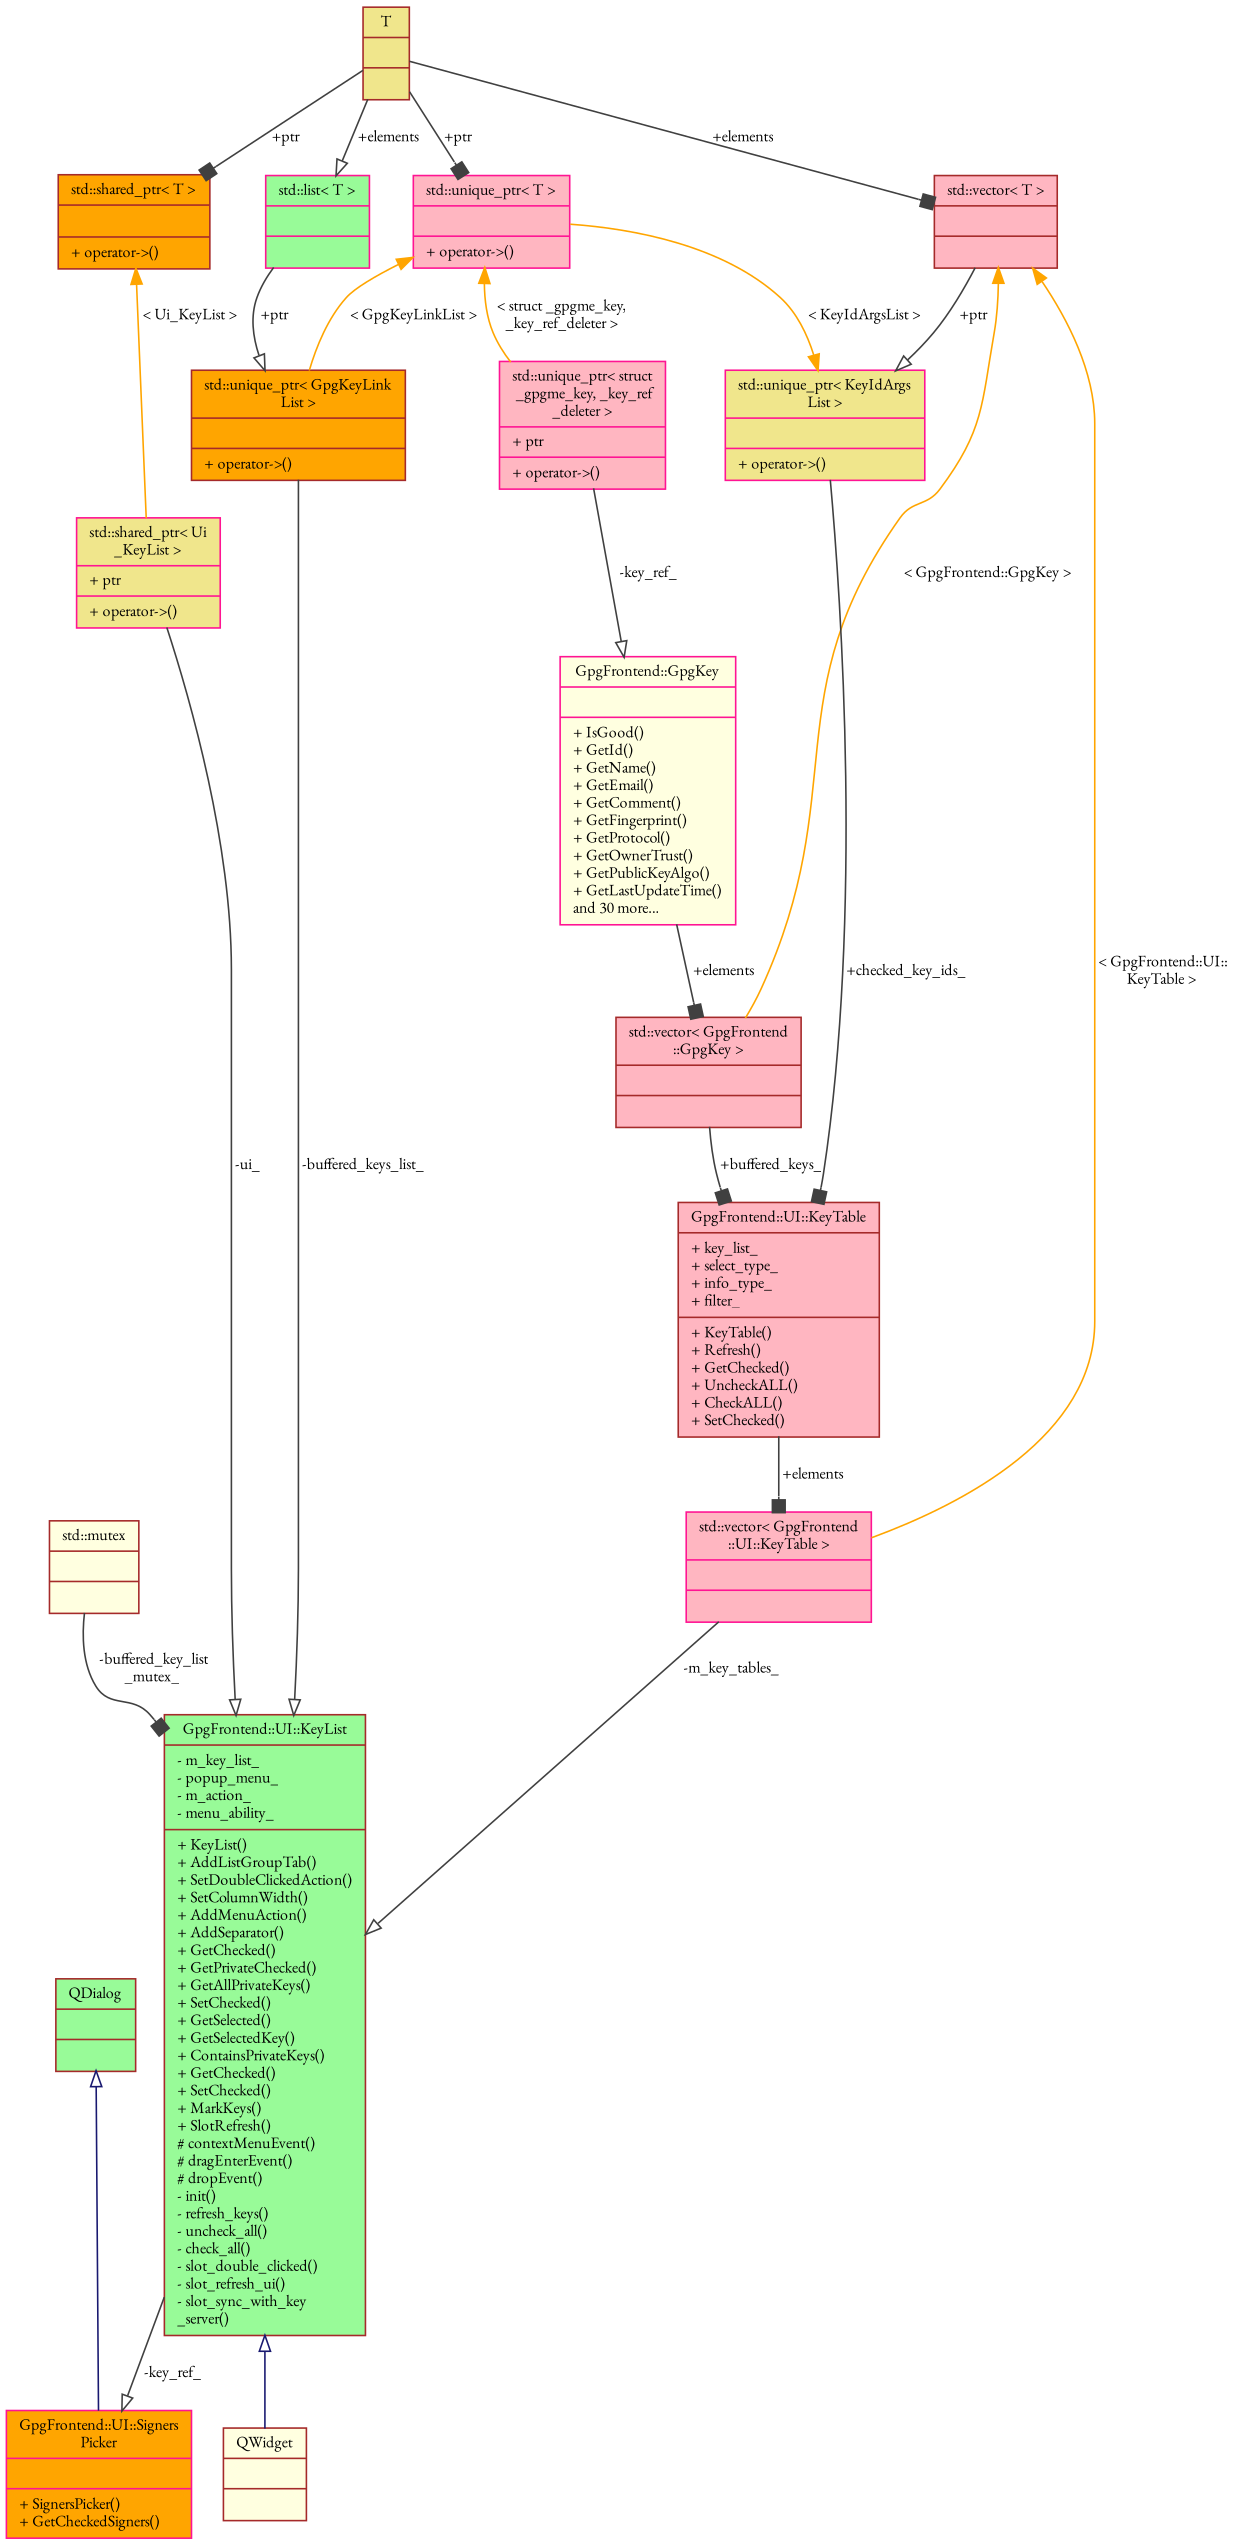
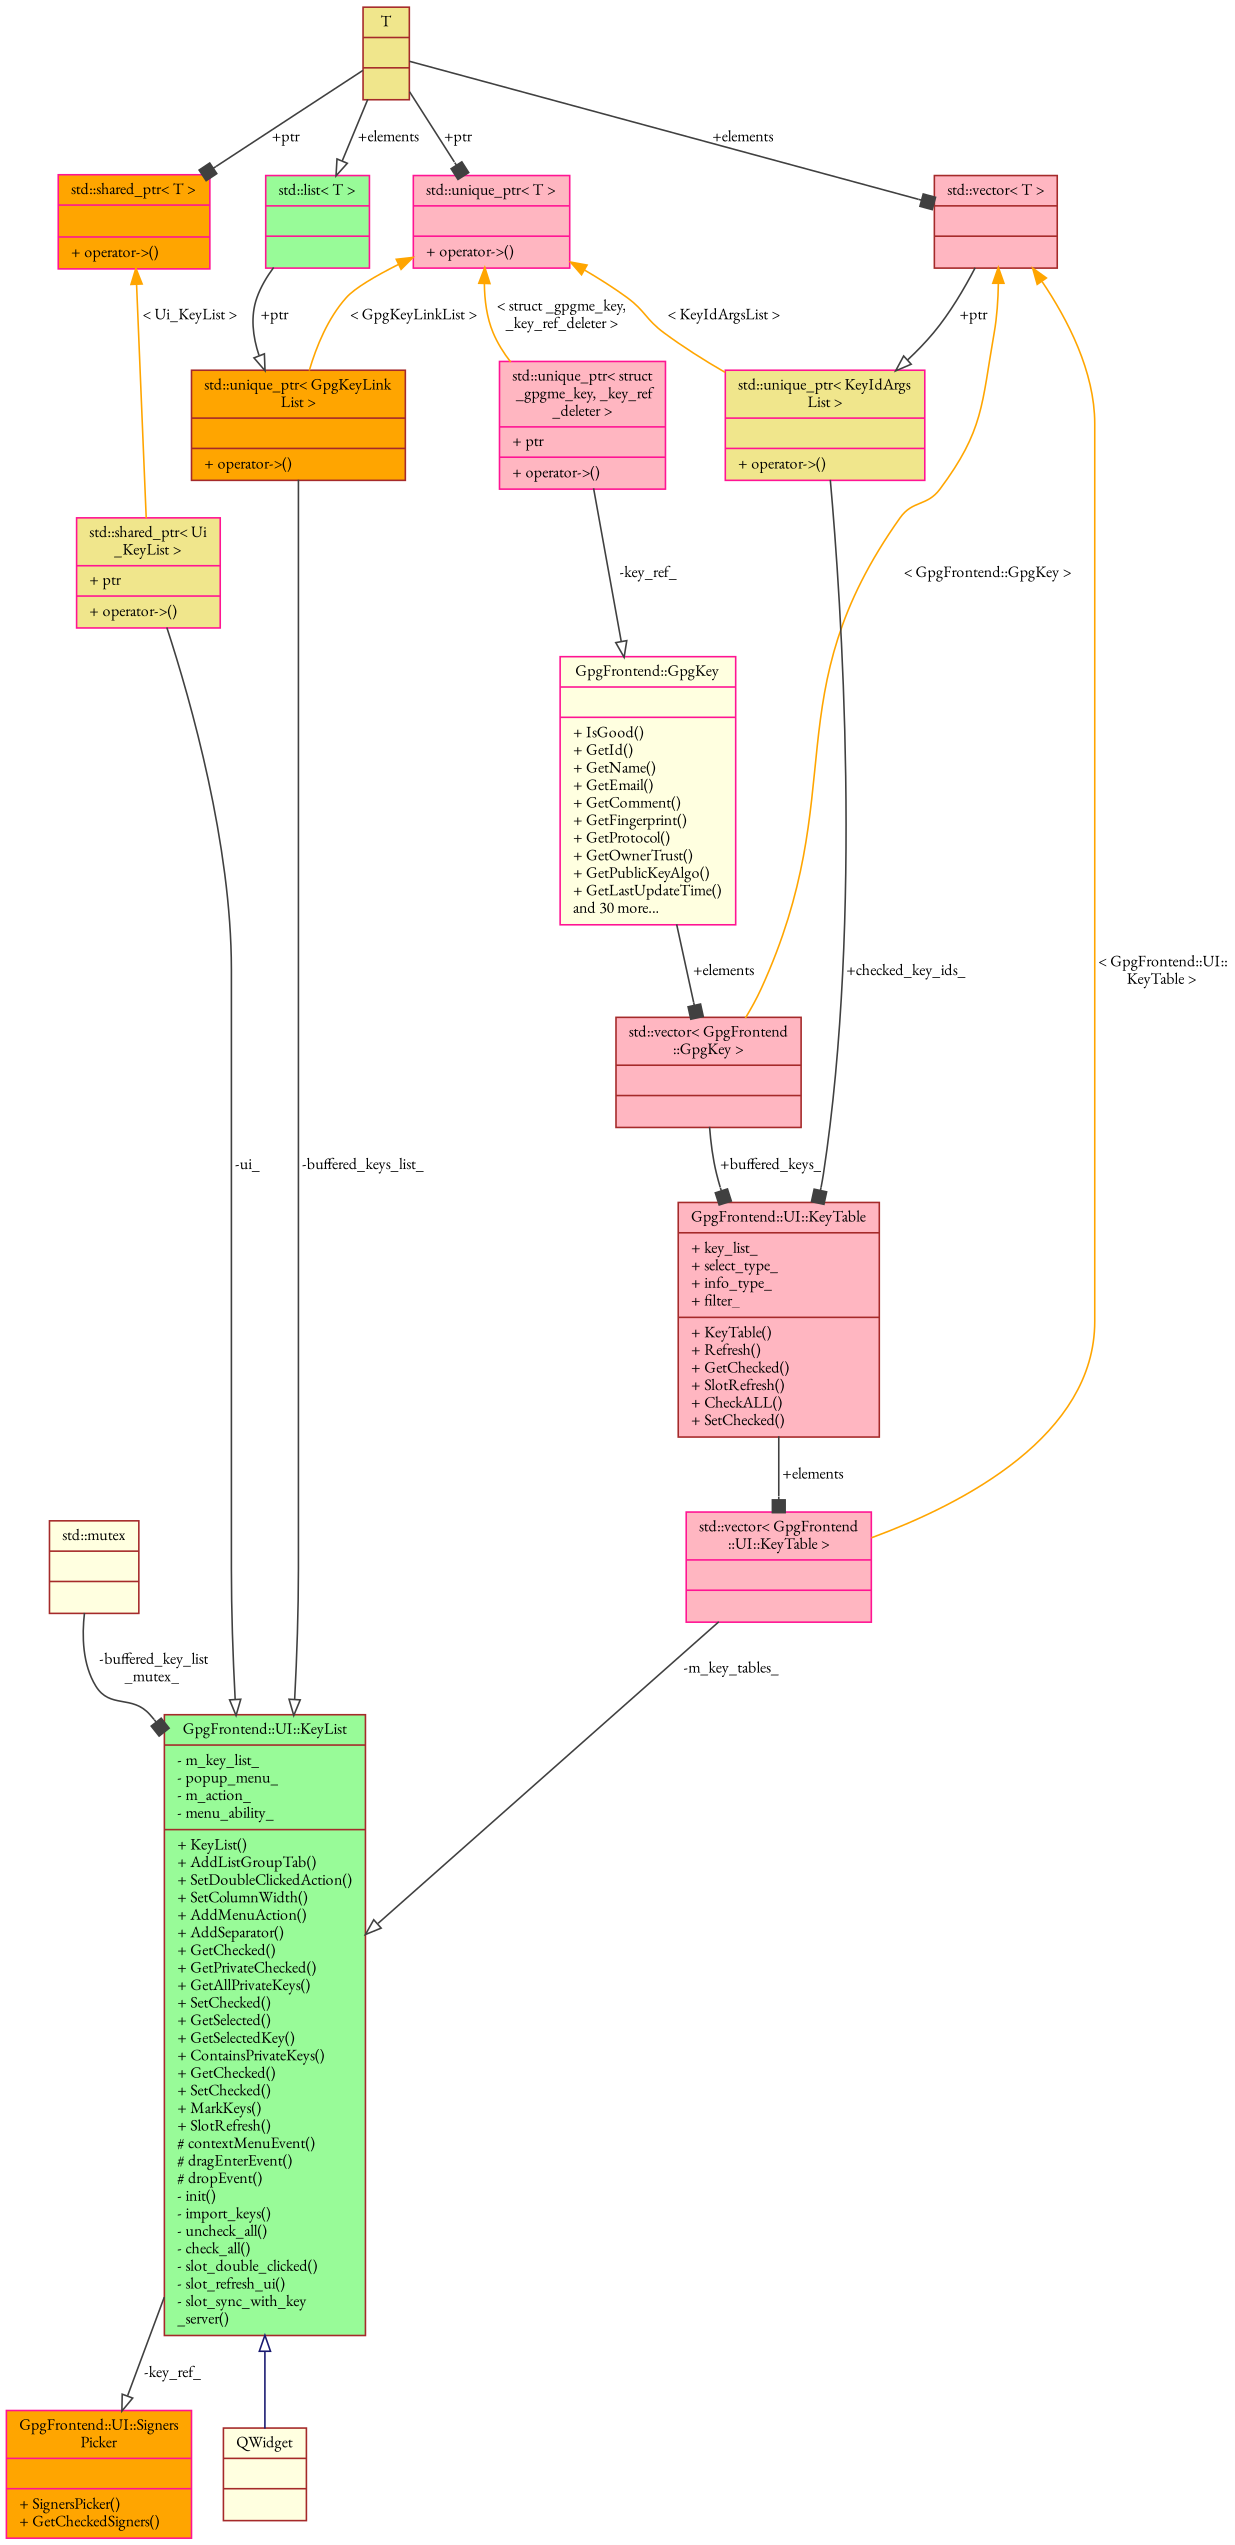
(134, 222) -> (134, 222)
(713, 256) -> (653, 323)
(744, 1385) -> (738, 1385)
(96, 2025) -> none
(223, 2213) -> (224, 2213)
